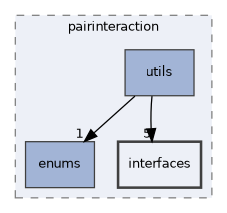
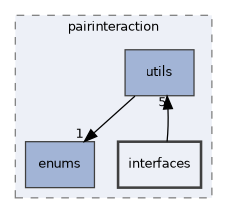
(151, 112) -> (168, 125)
